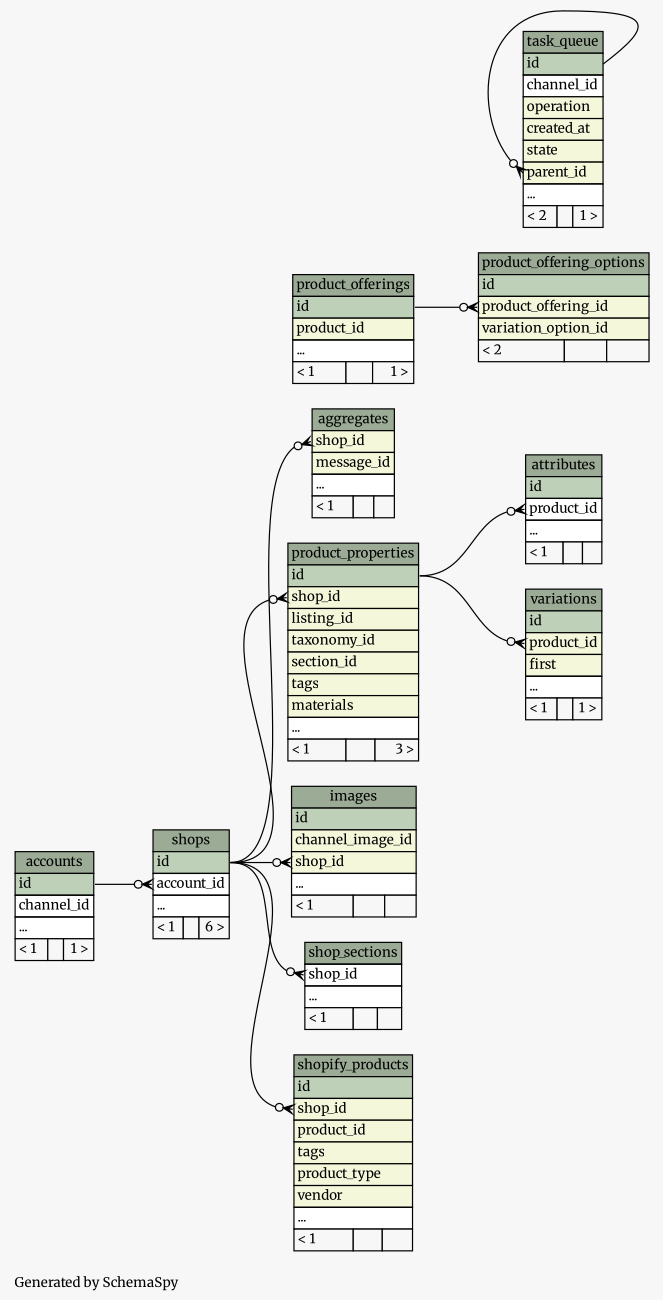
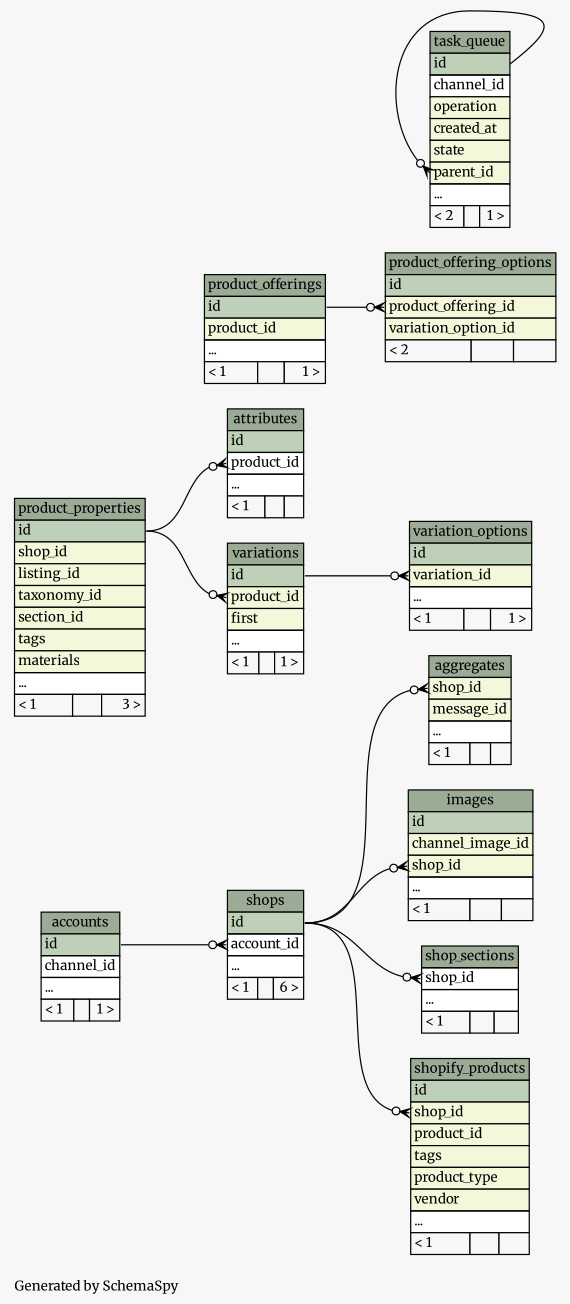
none -> (470, 576)
(261, 739) -> none
